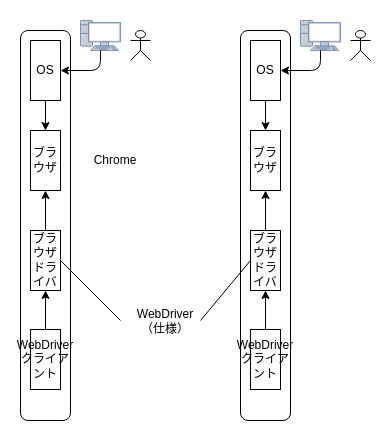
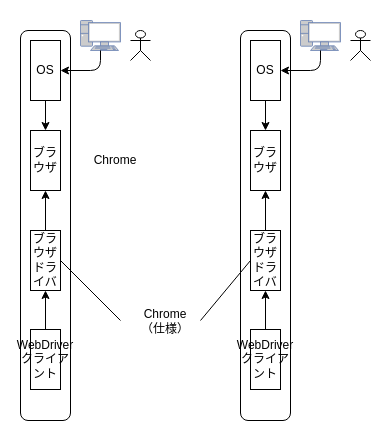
(166, 322) -> (166, 322)
